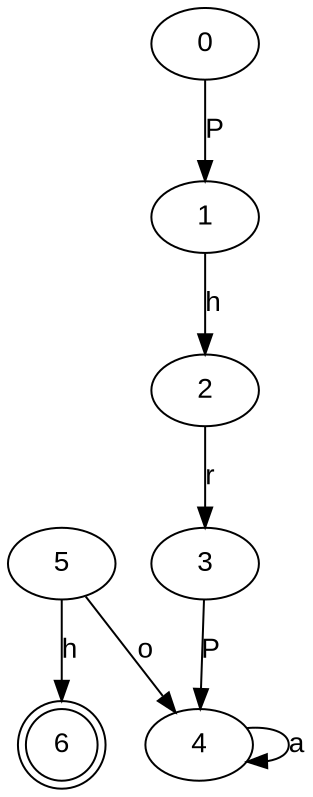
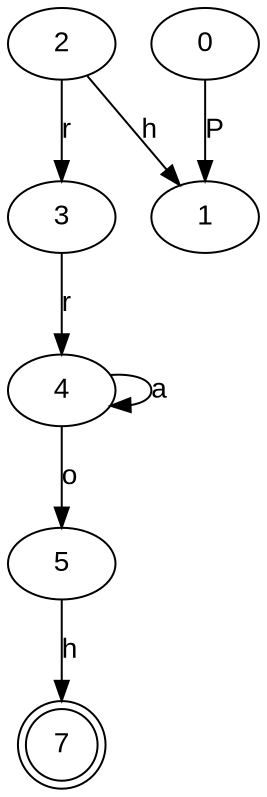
(205, 294) -> (127, 123)
(124, 646) -> (62, 467)
(211, 650) -> (67, 304)
(62, 745) -> (62, 745)
